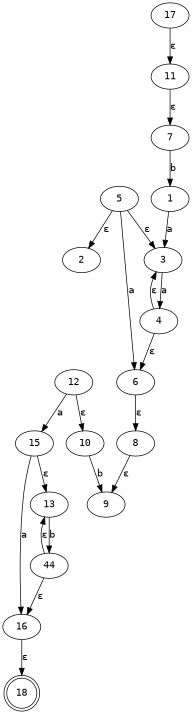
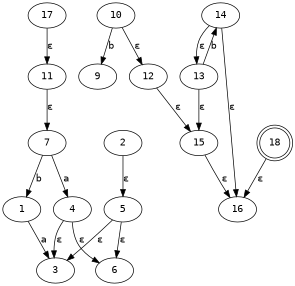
(102, 226) -> (123, 173)
(161, 287) -> (58, 173)
(132, 291) -> (123, 240)
(79, 409) -> (130, 43)
(60, 413) -> (178, 107)
(136, 443) -> none
(41, 471) -> (199, 106)
(24, 535) -> (225, 179)
(49, 566) -> (221, 15)
(22, 654) -> (257, 175)
